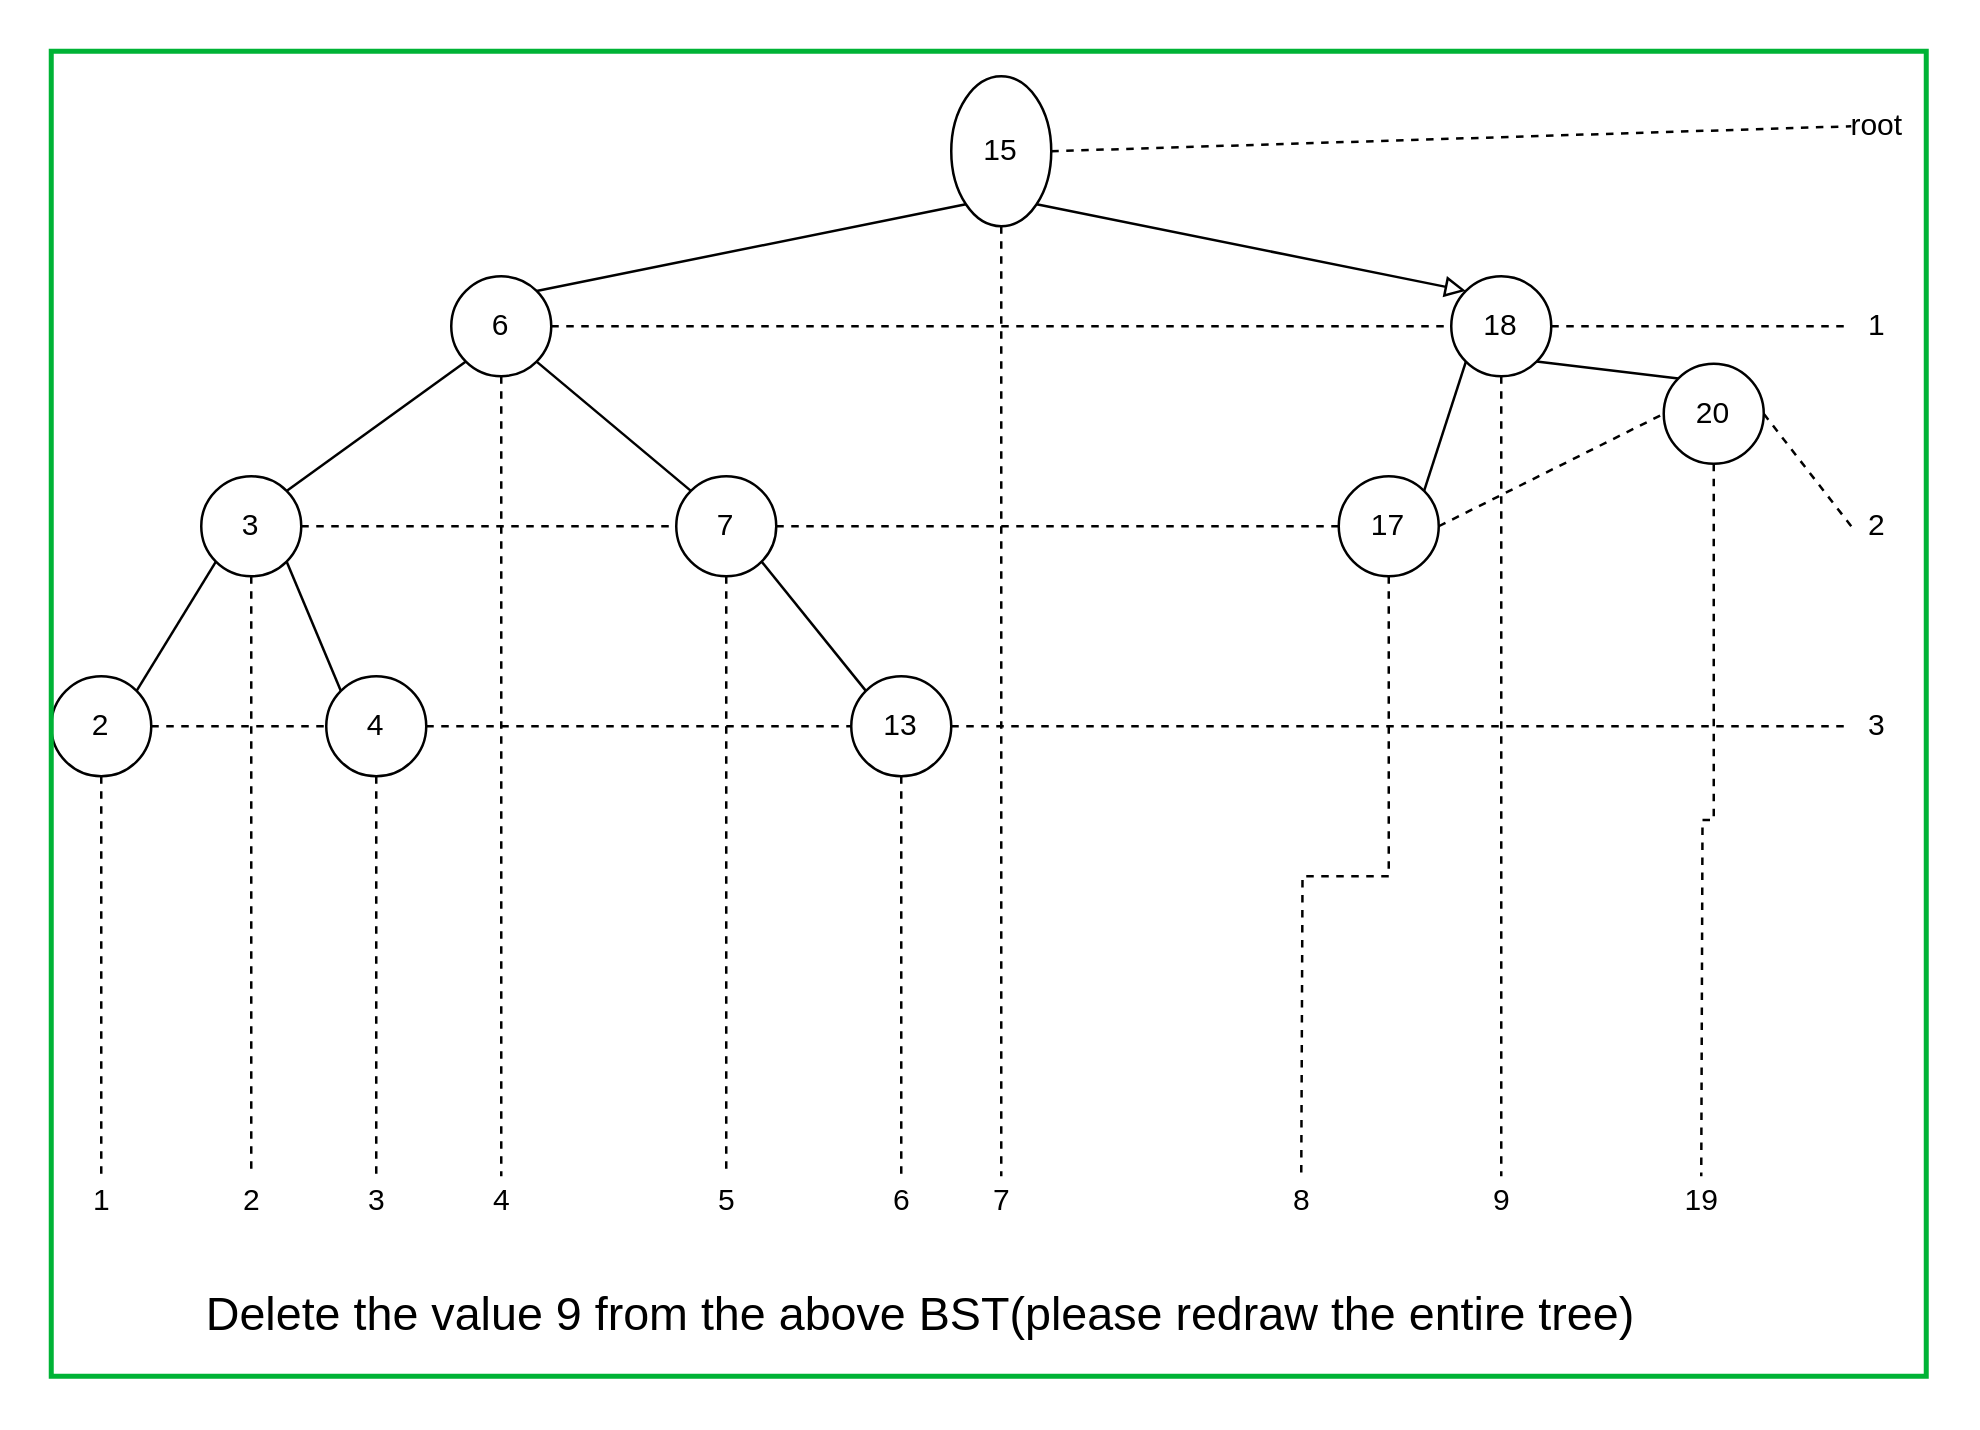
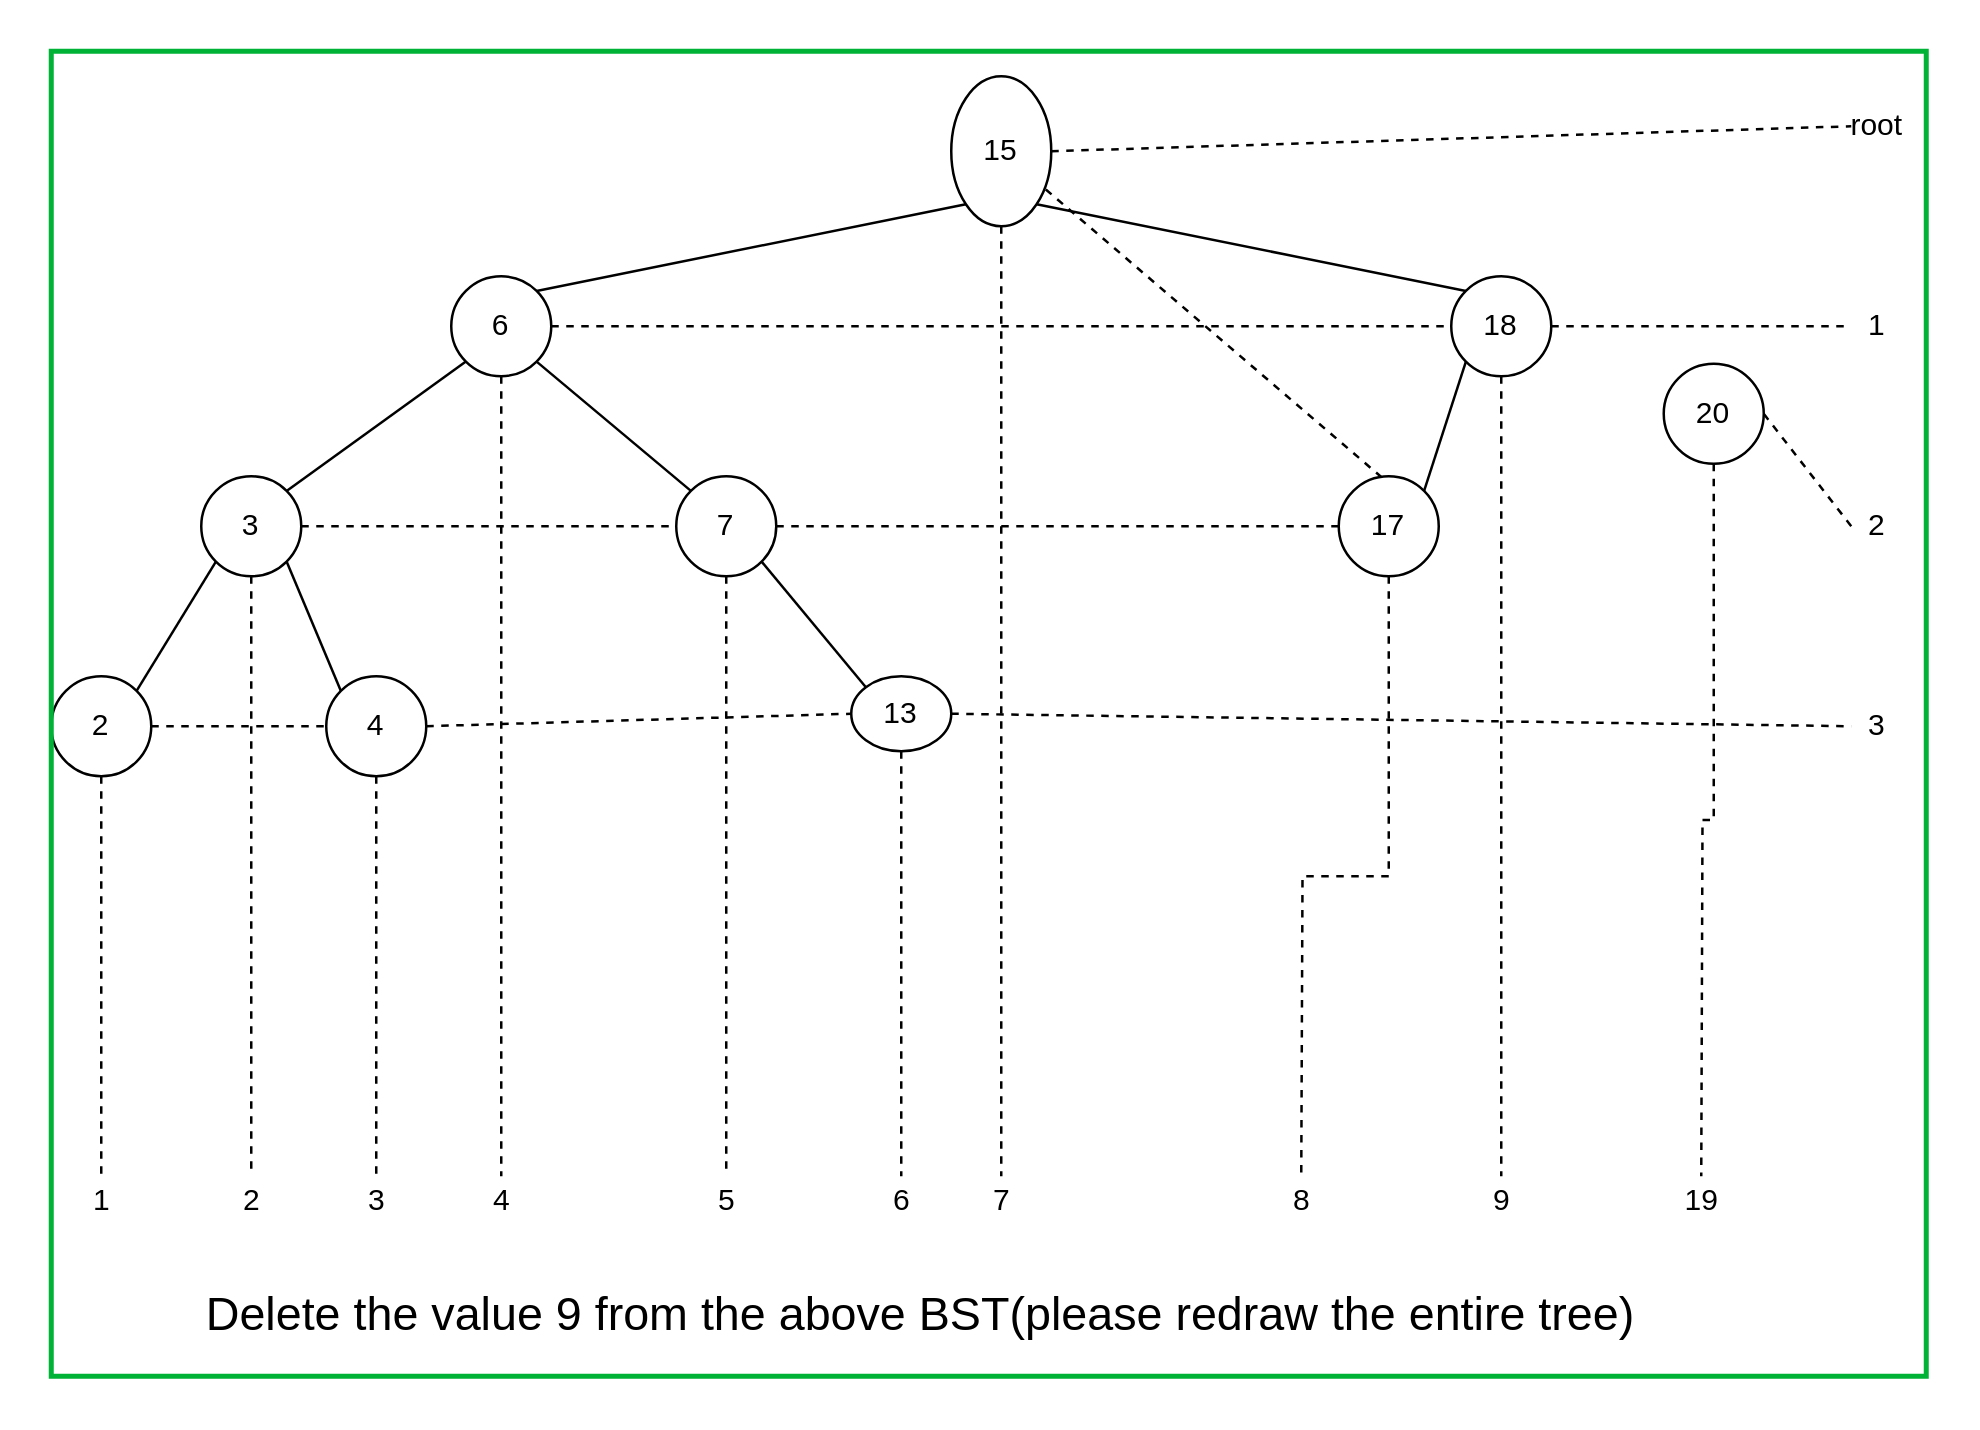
(1444, 286) -> (1452, 288)
(1608, 370) -> none
(1584, 454) -> (1297, 405)
(901, 726) -> (901, 714)
